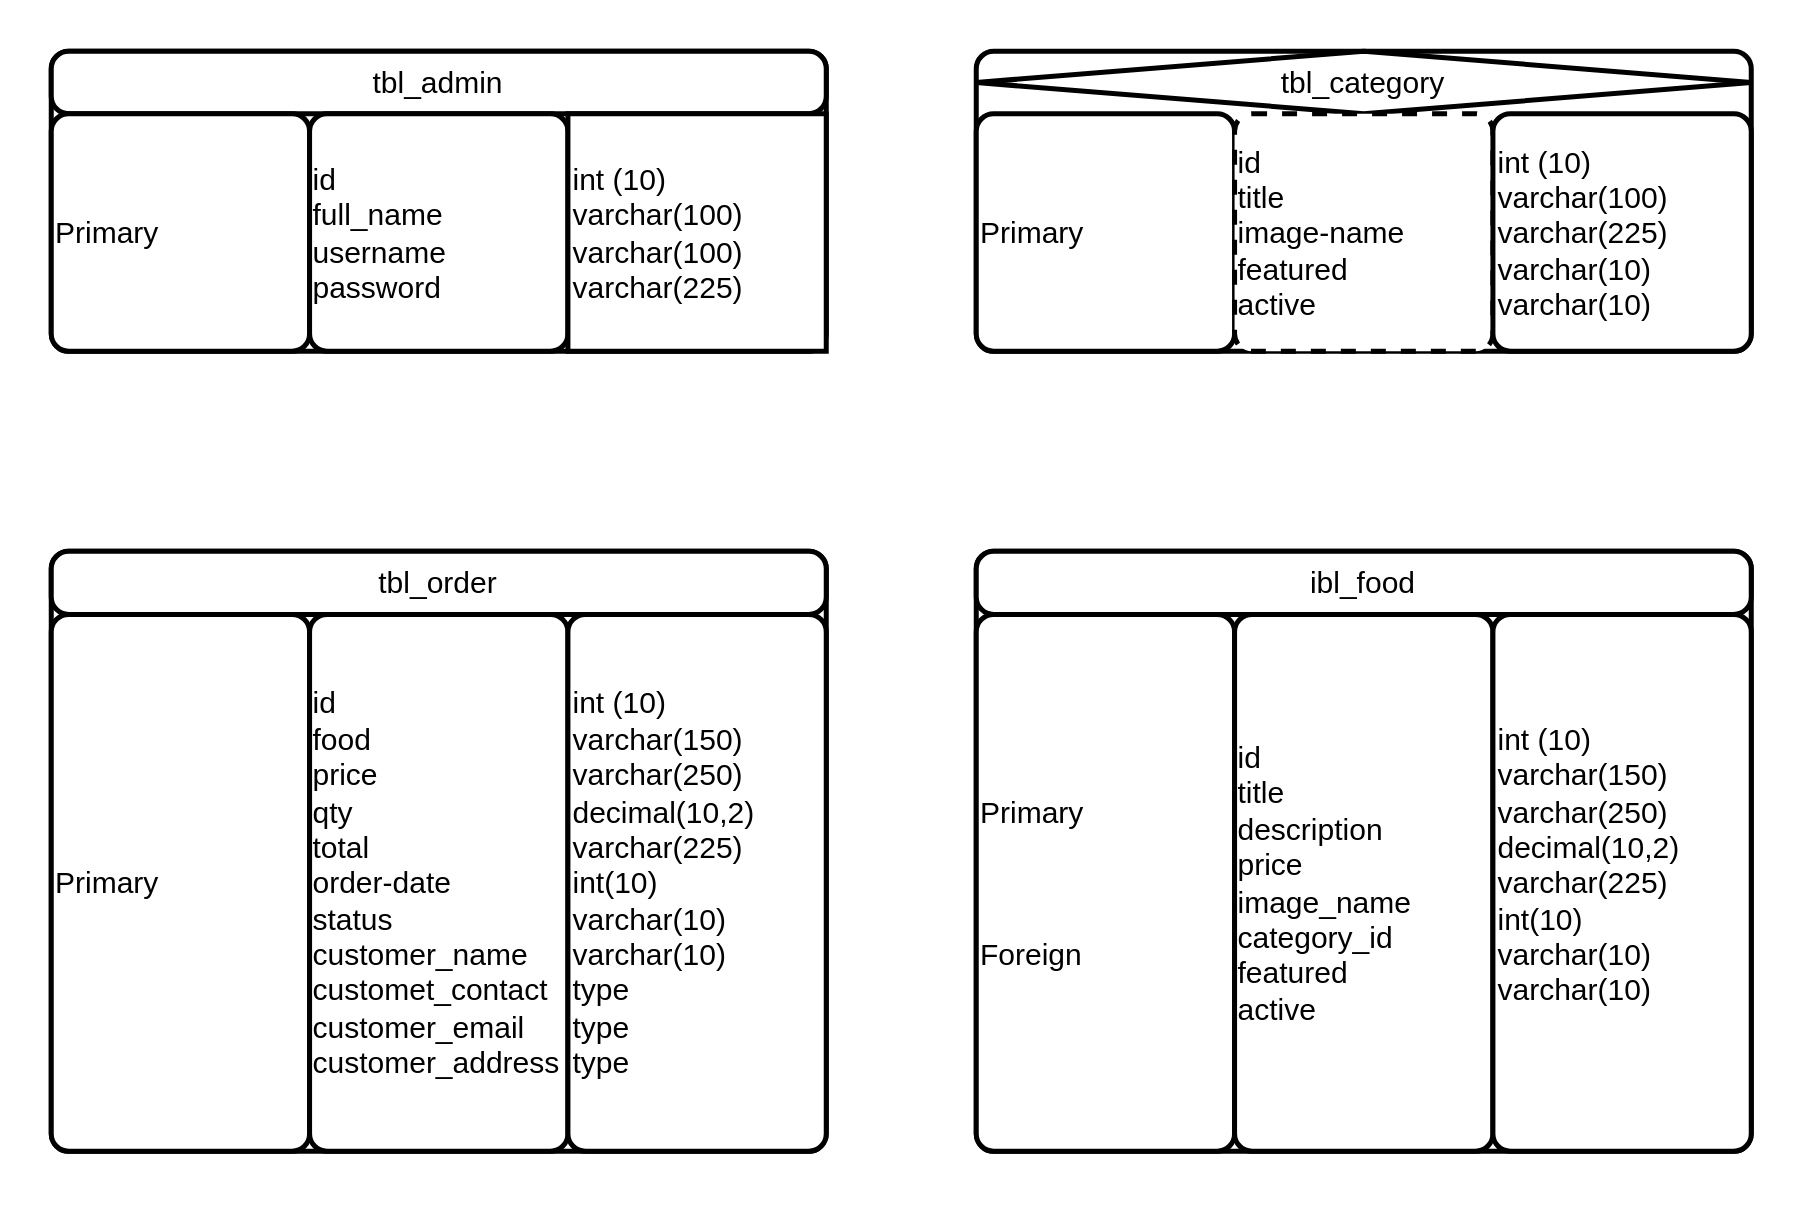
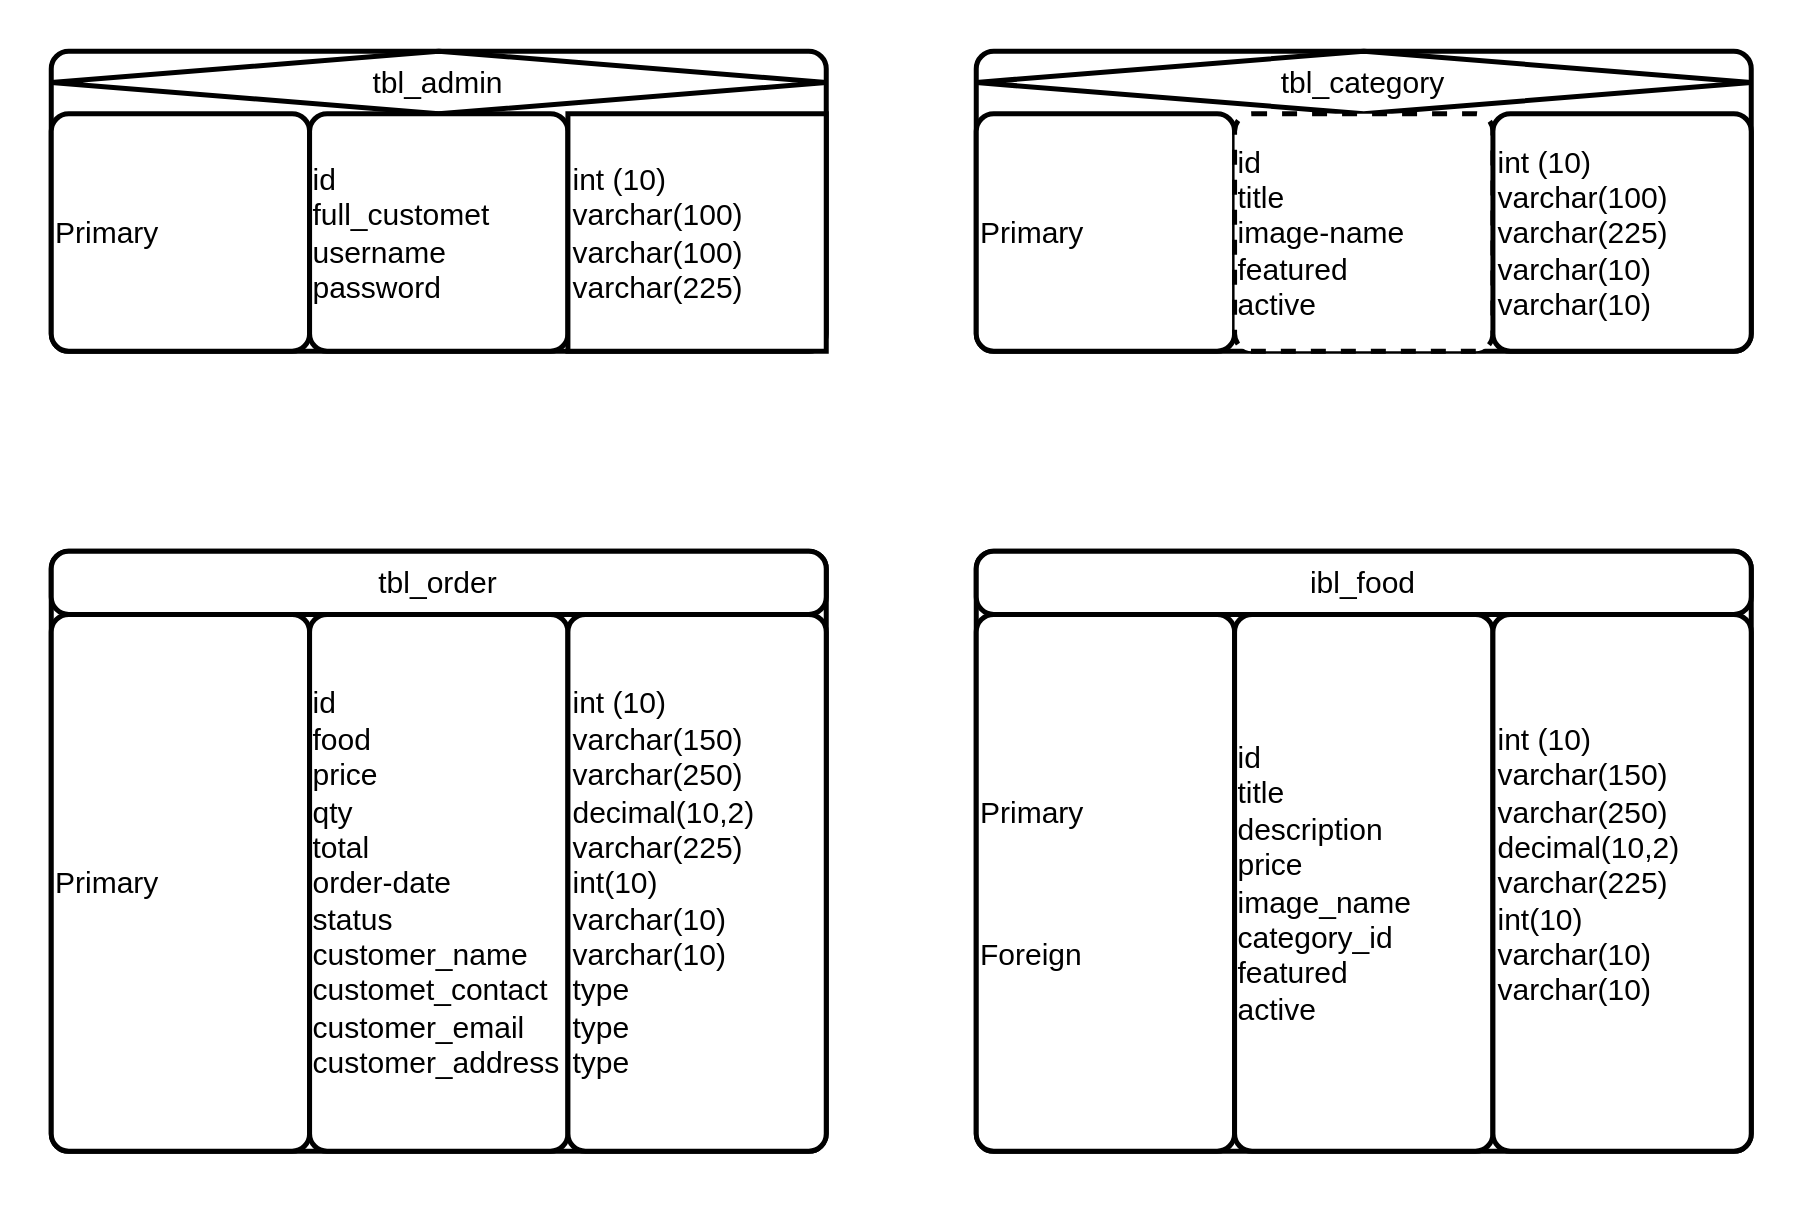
(439, 83) -> (439, 83)
(382, 234) -> (415, 234)
